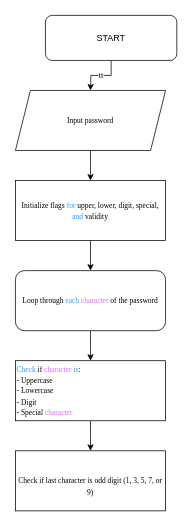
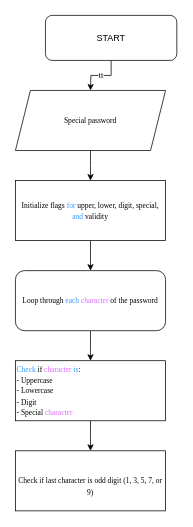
(90, 120) -> (90, 120)
